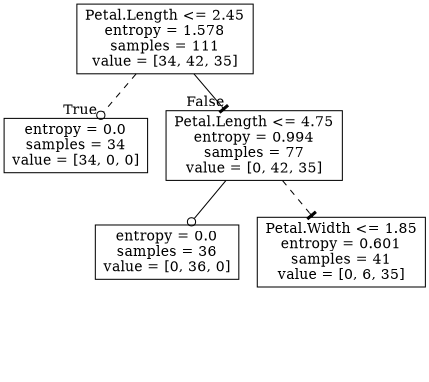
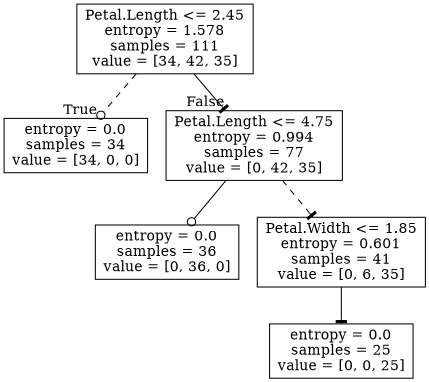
none -> (341, 351)
